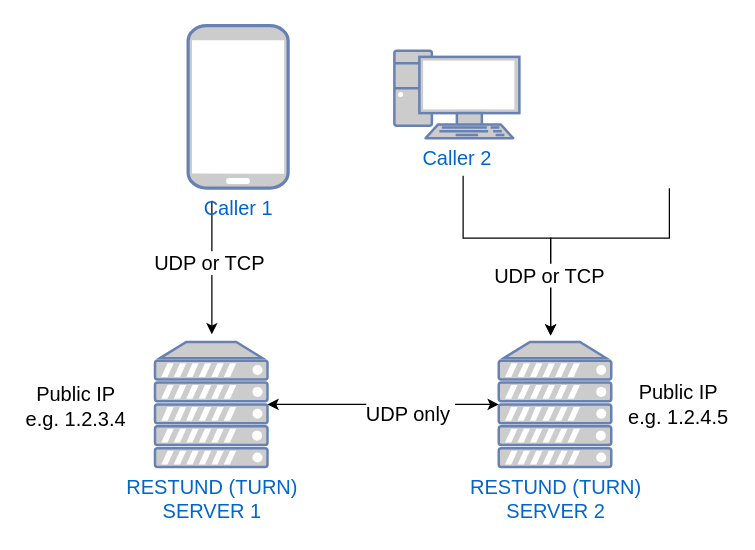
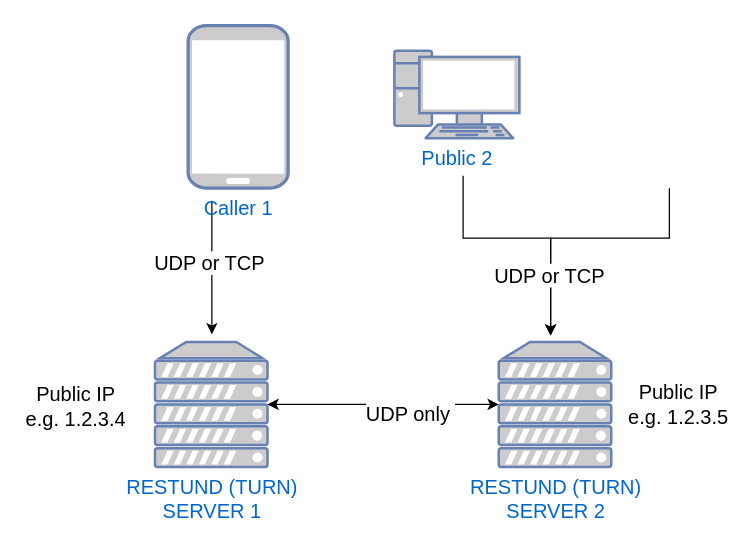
(458, 159) -> (458, 159)
(679, 404) -> (679, 404)
